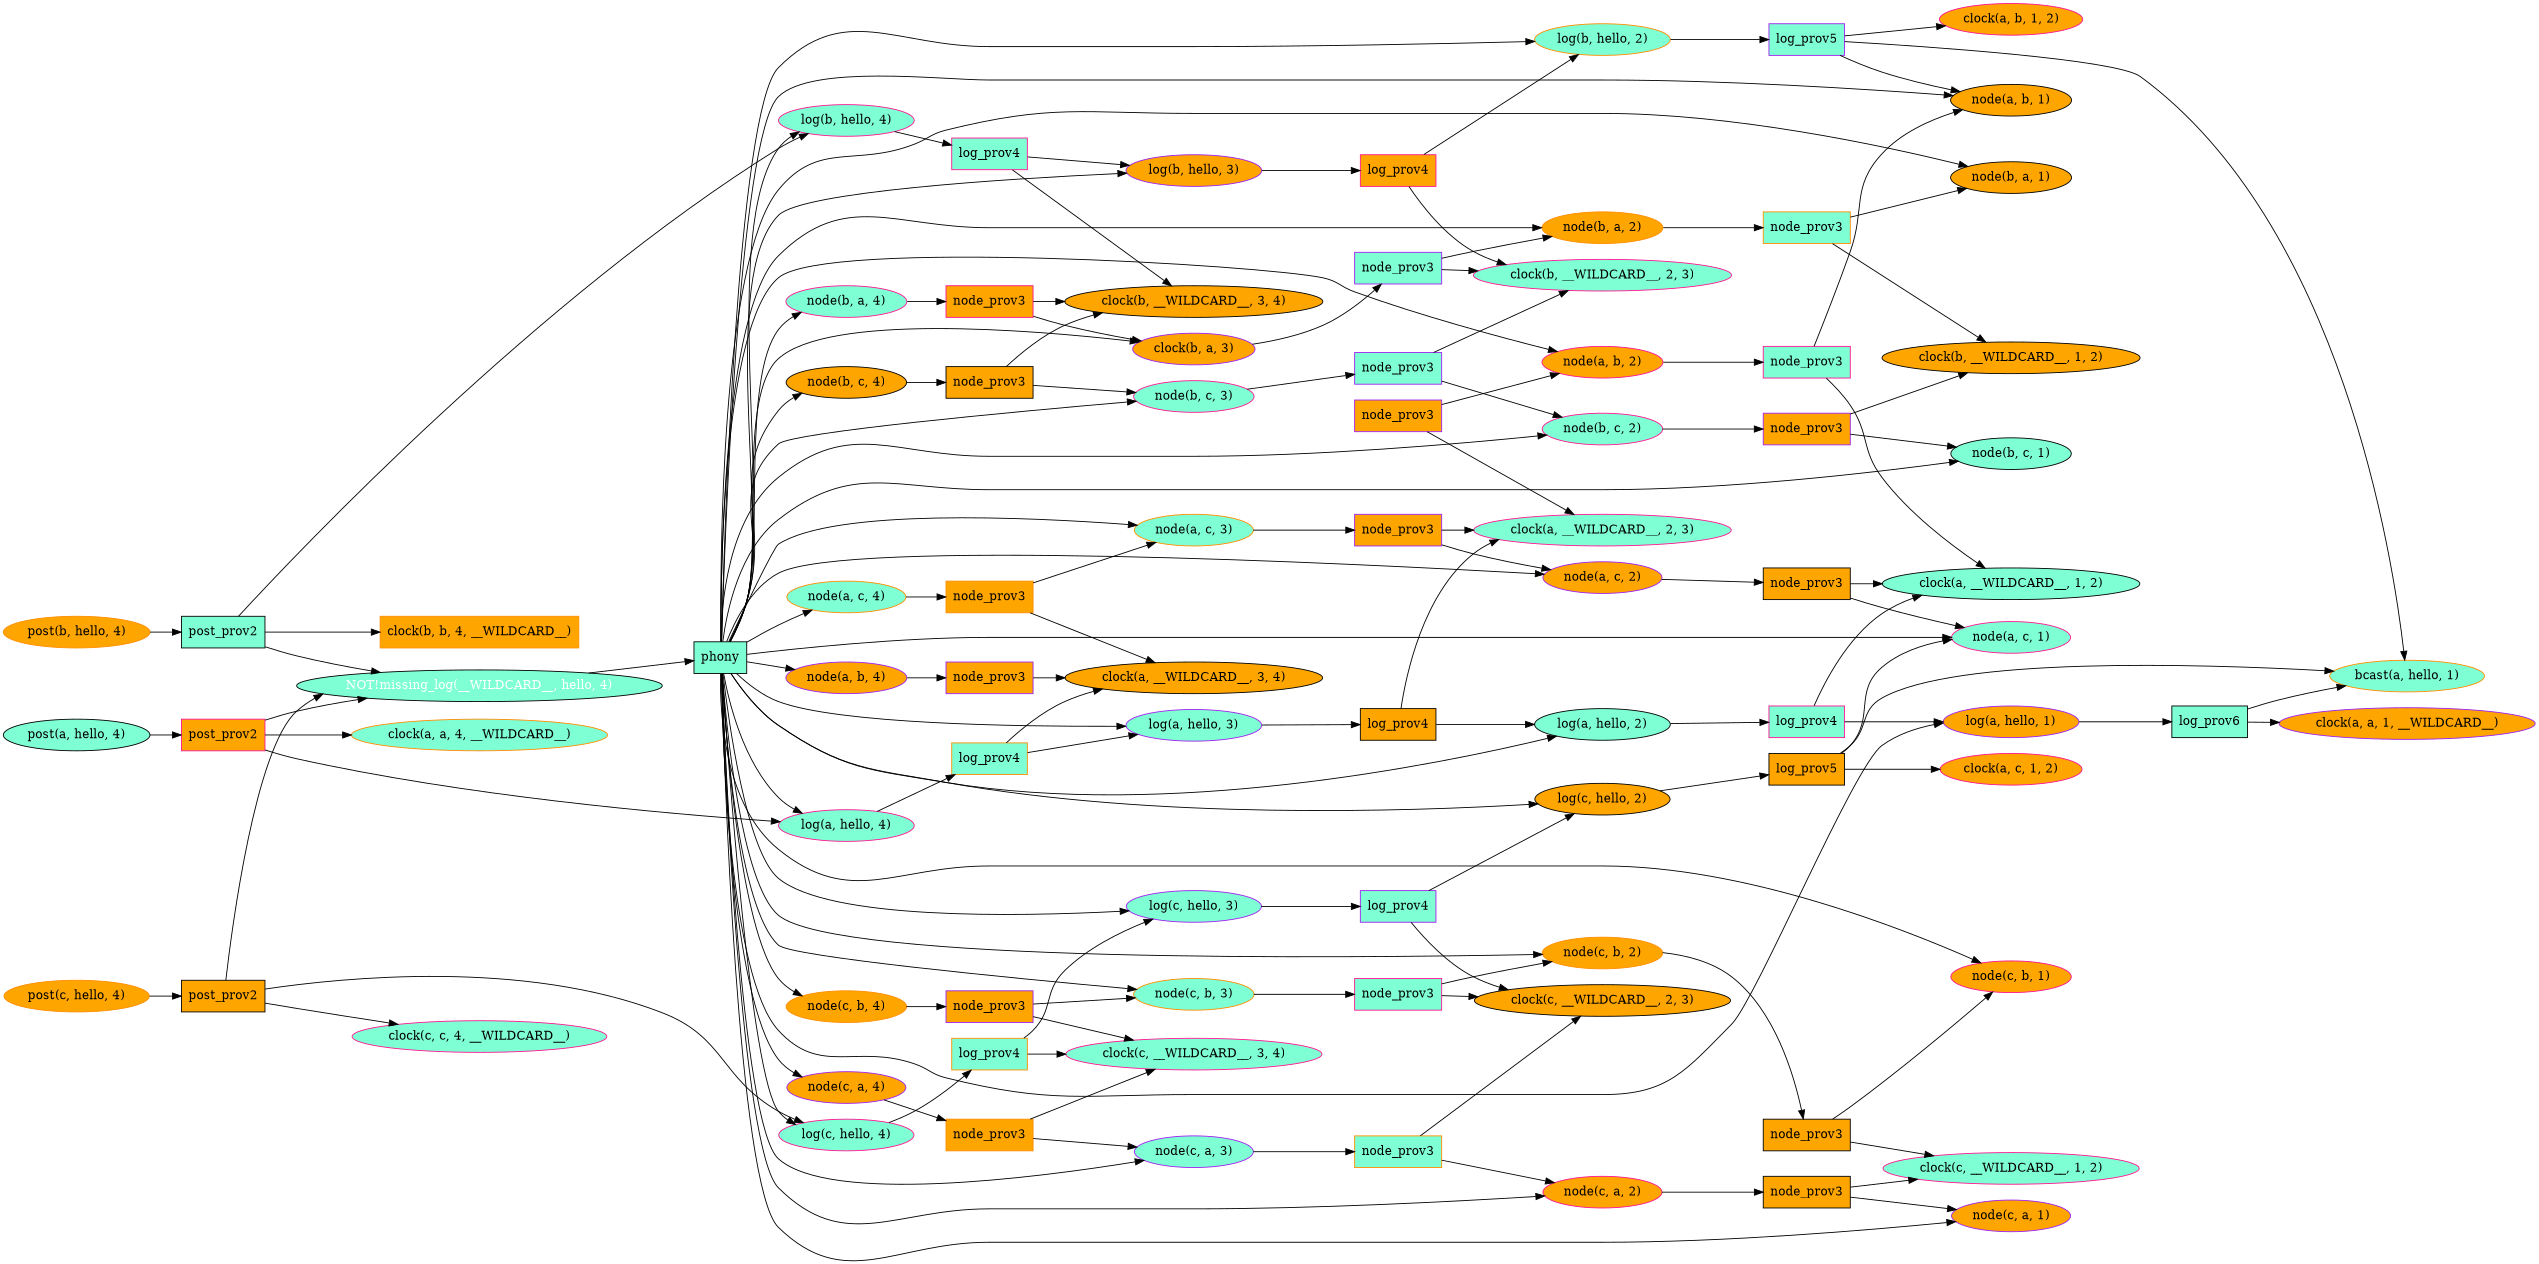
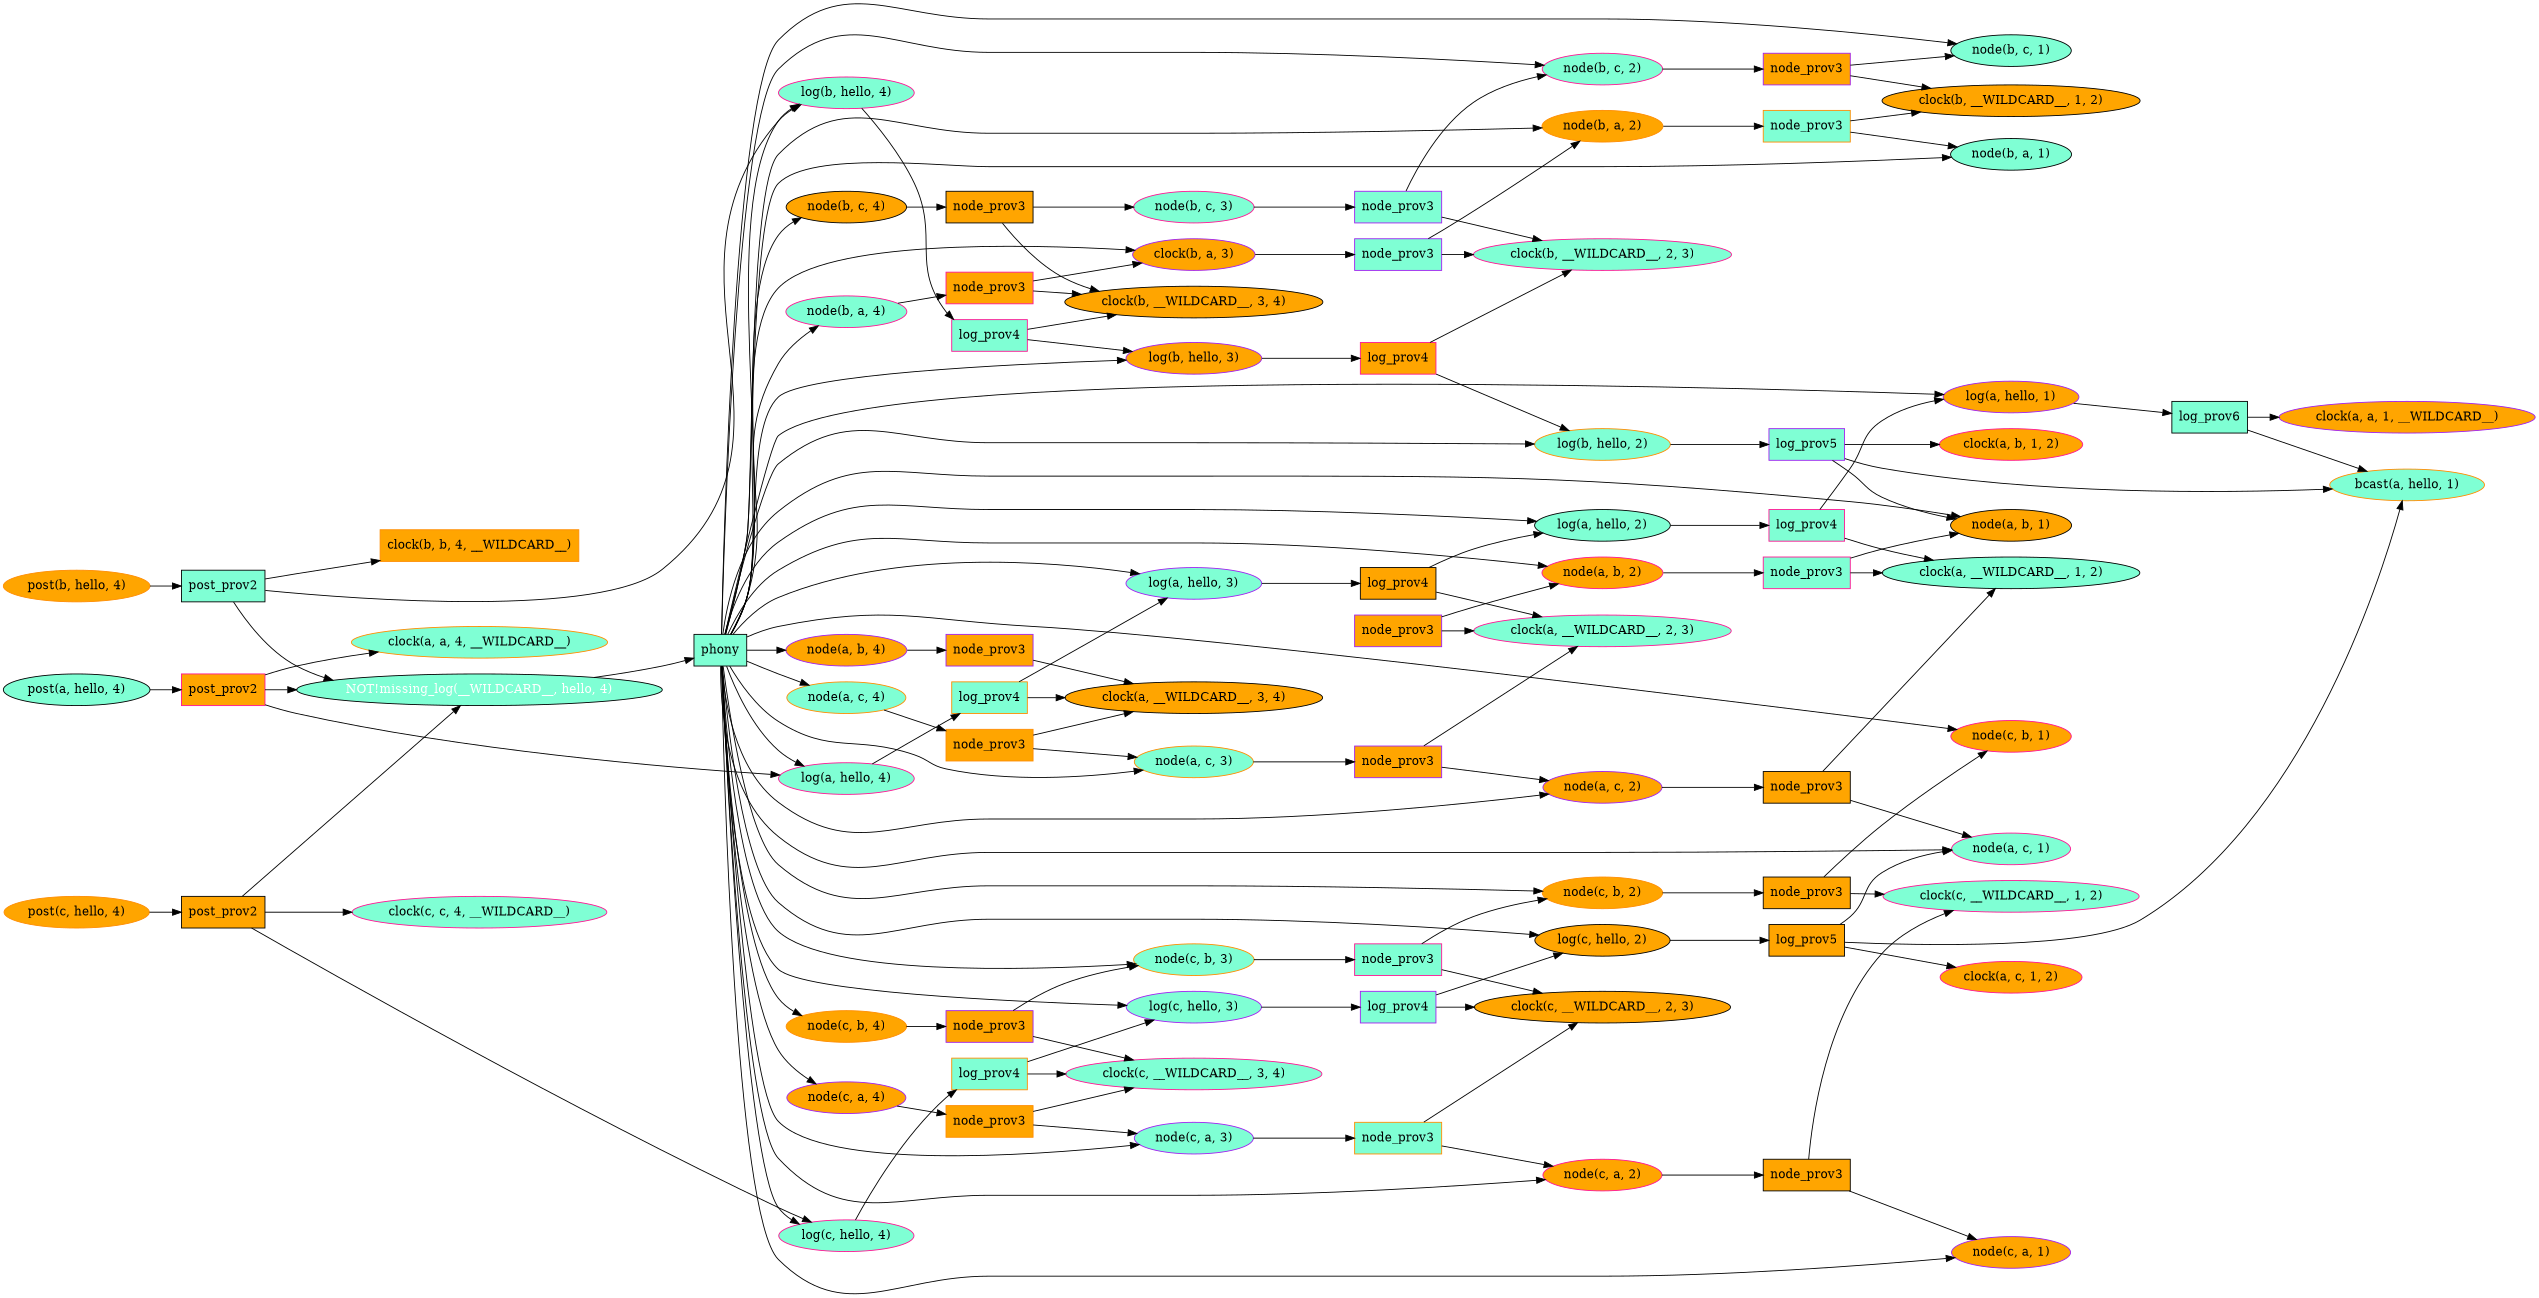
(2011, 178) -> (2011, 154)
(848, 430) -> none
